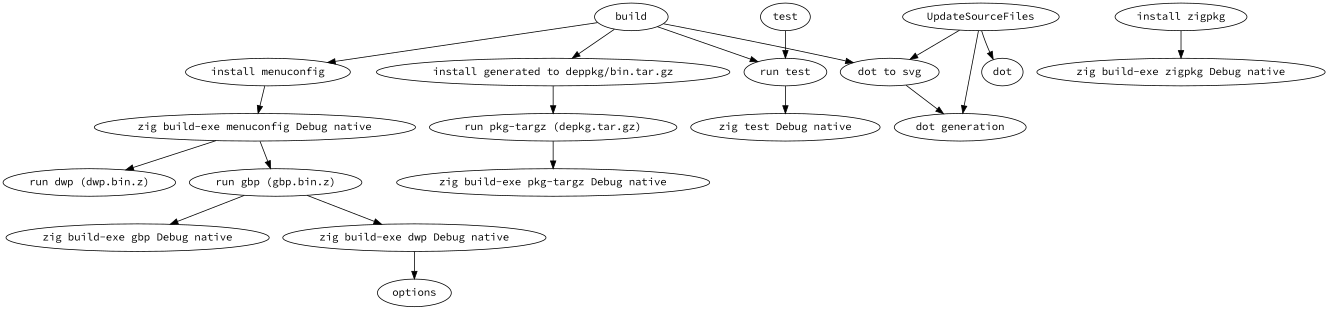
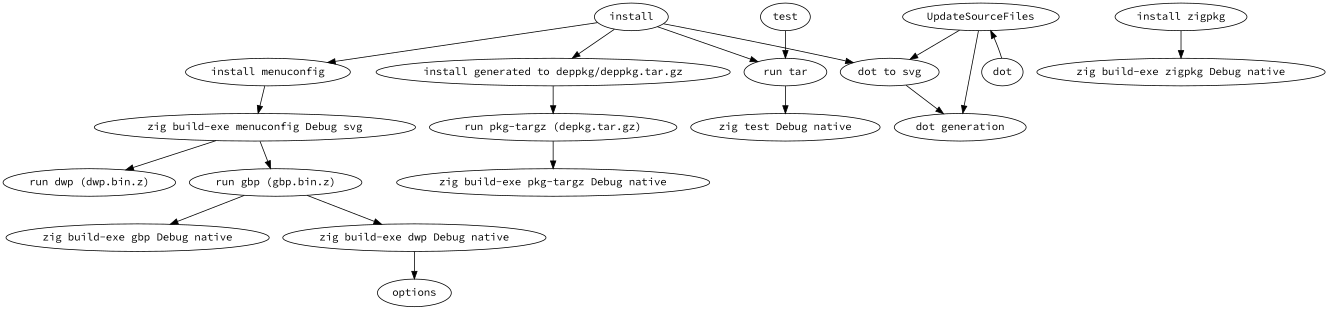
(631, 17) -> (631, 17)
(985, 42) -> (998, 48)
(553, 72) -> (553, 72)
(785, 72) -> (785, 72)
(255, 127) -> (255, 127)
